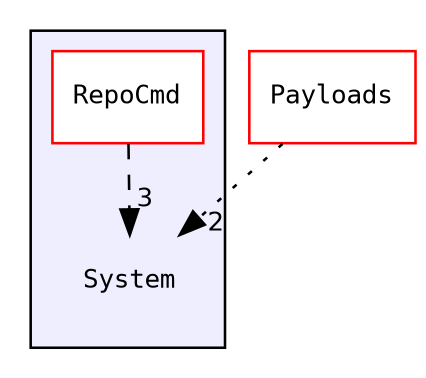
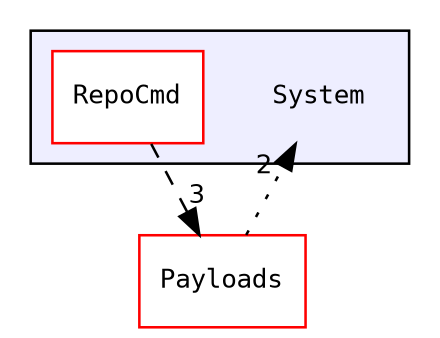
(129, 177) -> (170, 180)
